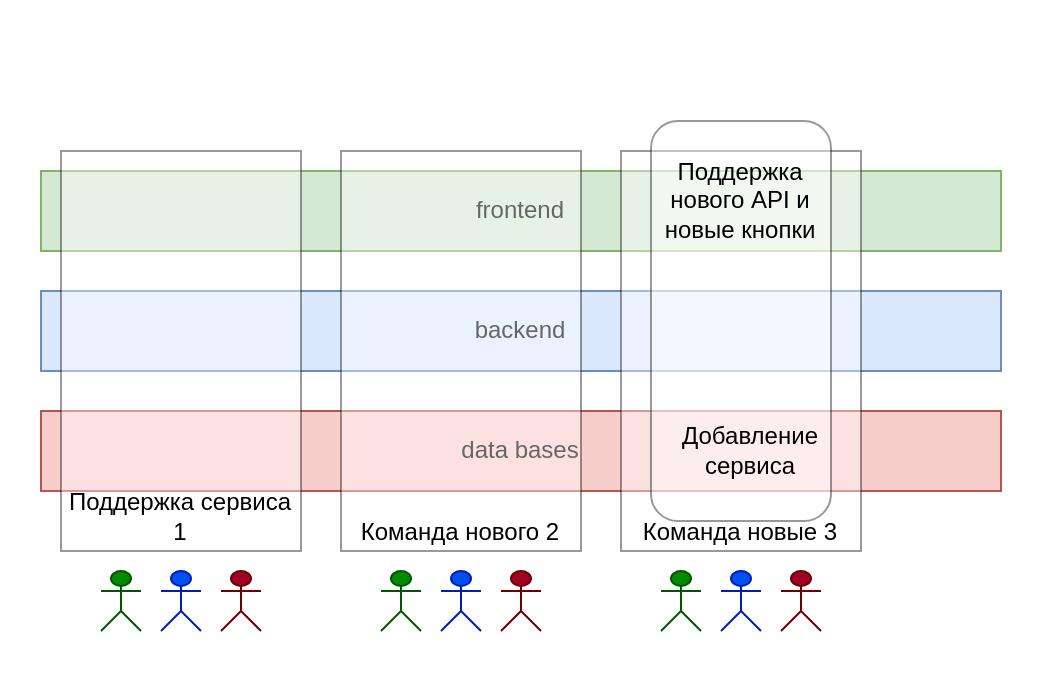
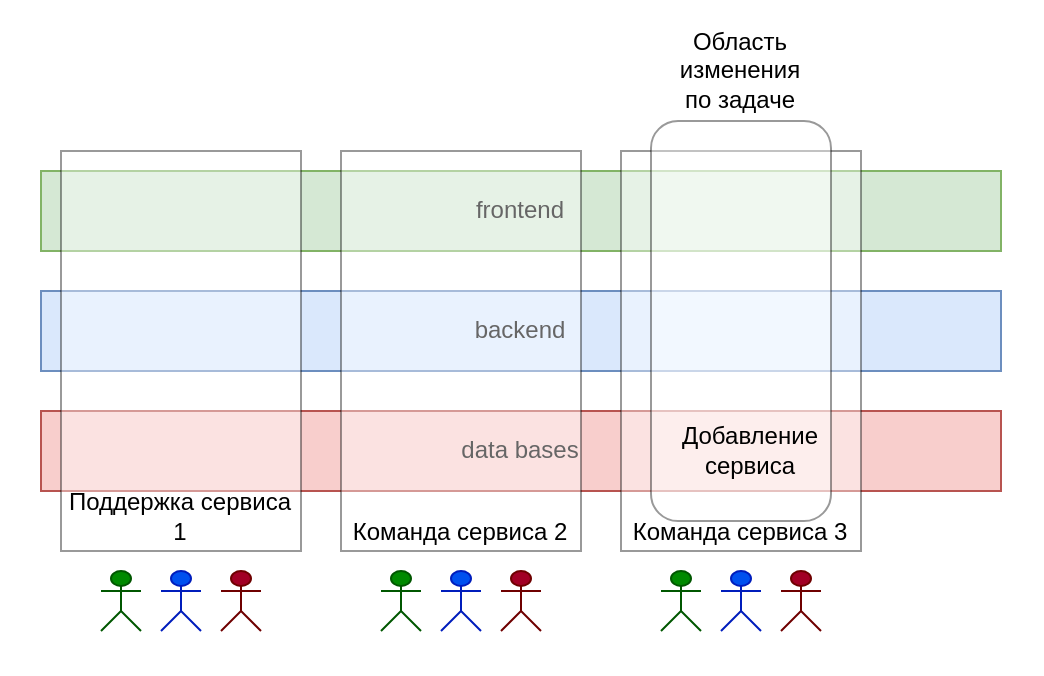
none -> (741, 71)
(741, 201) -> none
(461, 531) -> (461, 531)
(741, 531) -> (741, 531)
